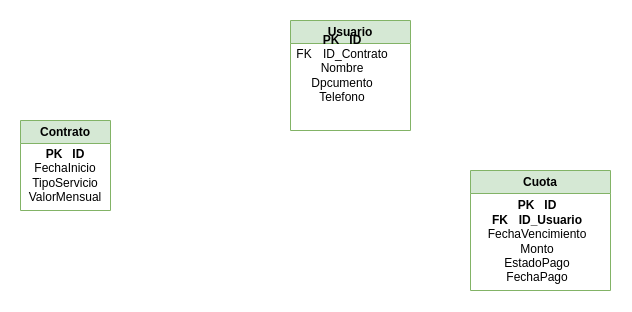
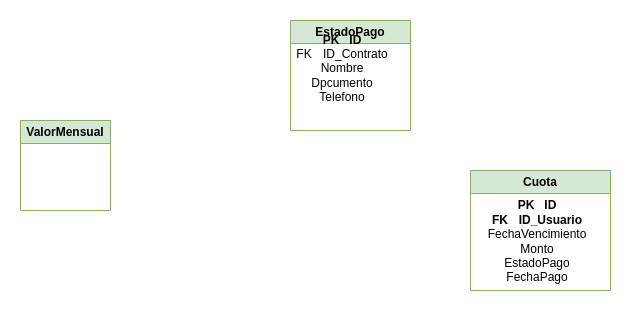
(351, 33) -> (351, 33)
(66, 133) -> (66, 133)
(66, 176) -> none
